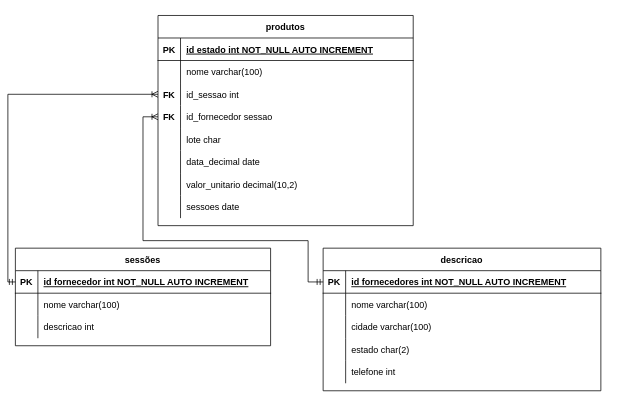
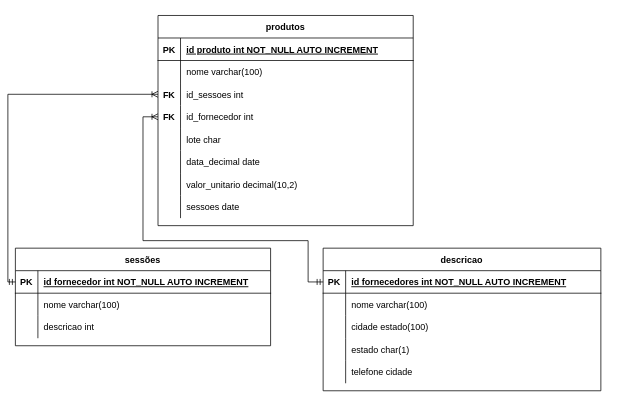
(271, 50) -> (274, 50)
(215, 95) -> (218, 95)
(234, 117) -> (225, 117)
(397, 327) -> (394, 327)
(385, 350) -> (385, 350)
(378, 372) -> (385, 372)
